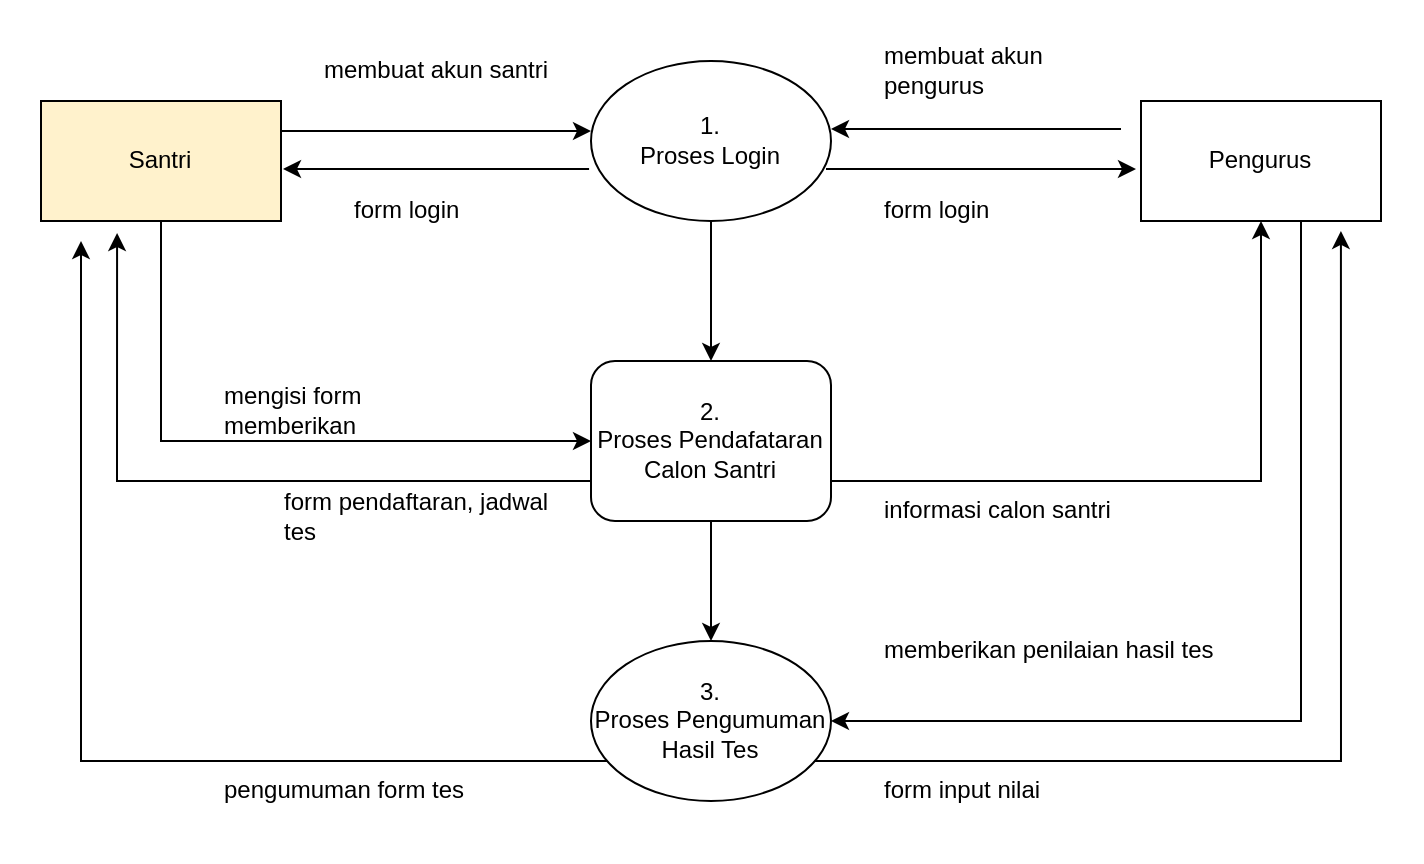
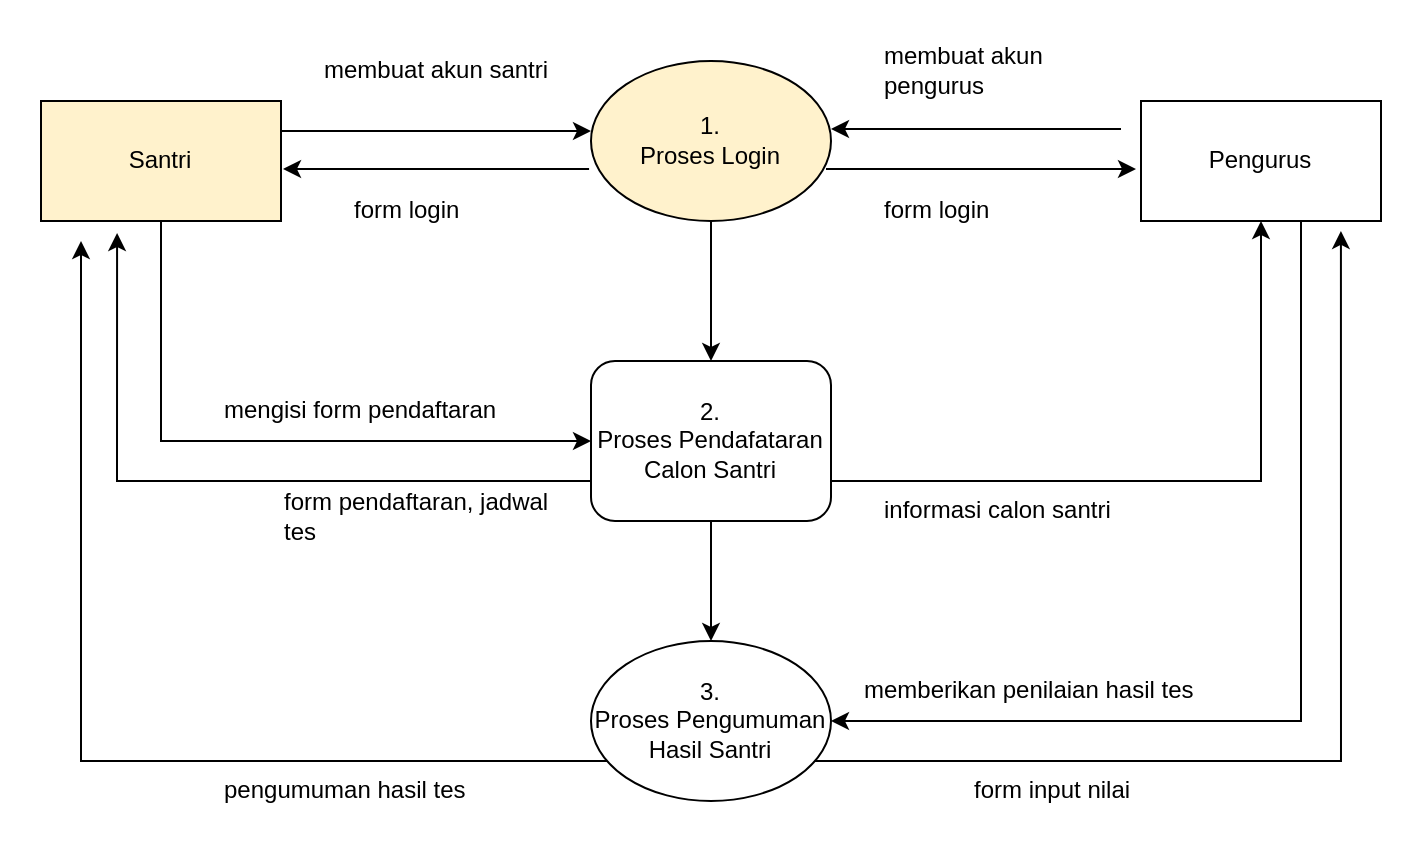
(711, 141) -> (711, 141)
(363, 411) -> (363, 411)
(1061, 651) -> (1041, 691)
(711, 721) -> (711, 721)
(346, 791) -> (347, 791)
(1021, 791) -> (1111, 791)
